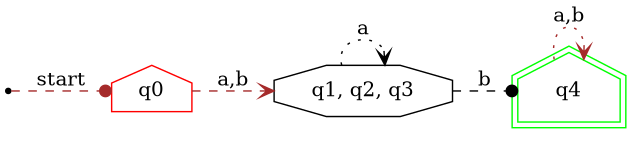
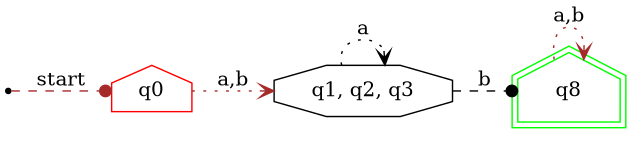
(226, 91) -> (226, 91)
(569, 91) -> (569, 91)
